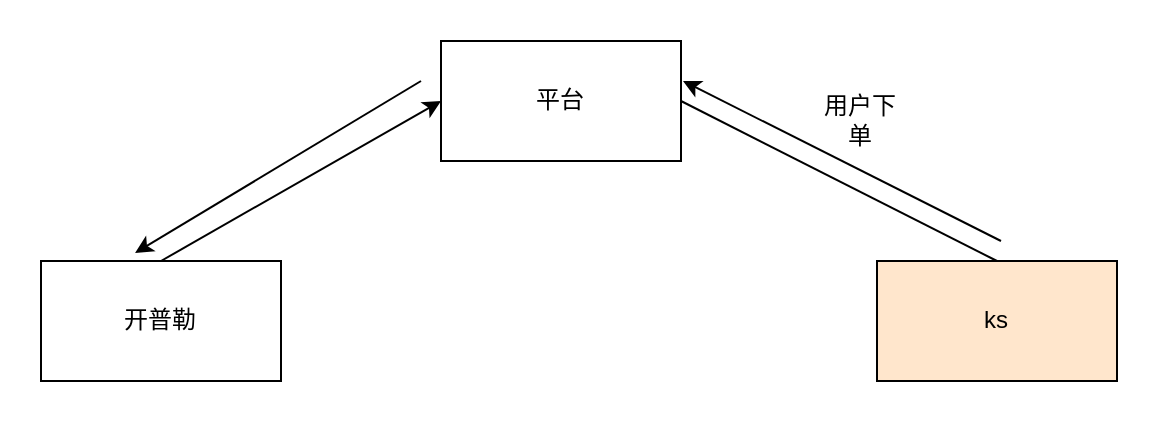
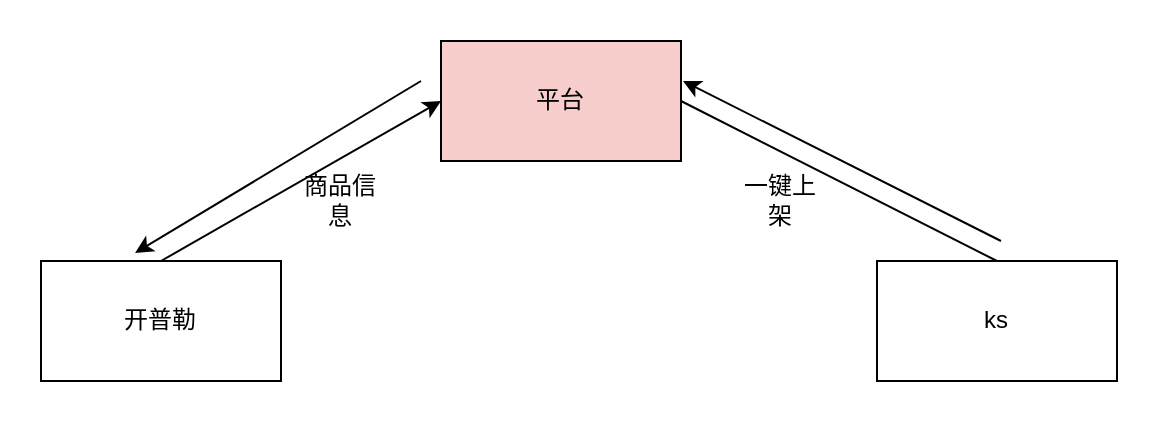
(561, 101) -> (561, 101)
(861, 121) -> none
none -> (341, 201)
none -> (781, 201)
(997, 321) -> (997, 321)
